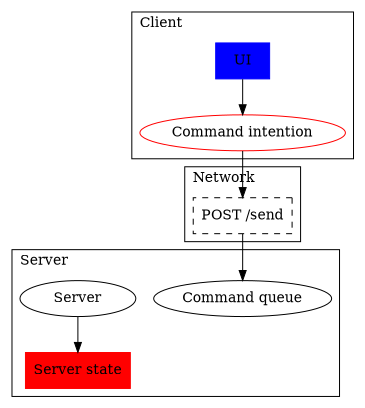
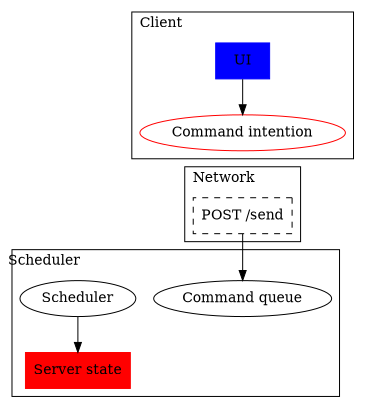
(243, 173) -> none
(44, 261) -> (44, 261)
(78, 299) -> (78, 299)
